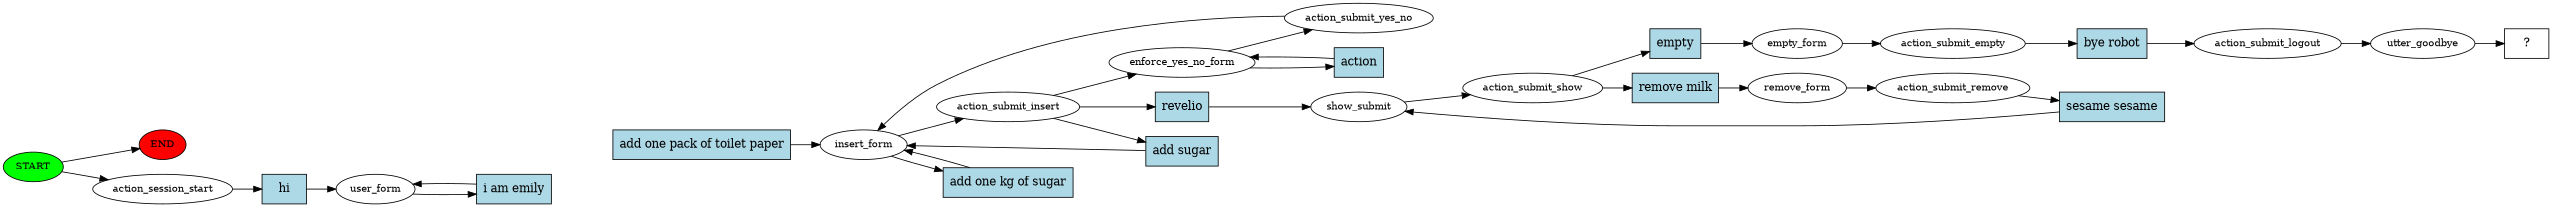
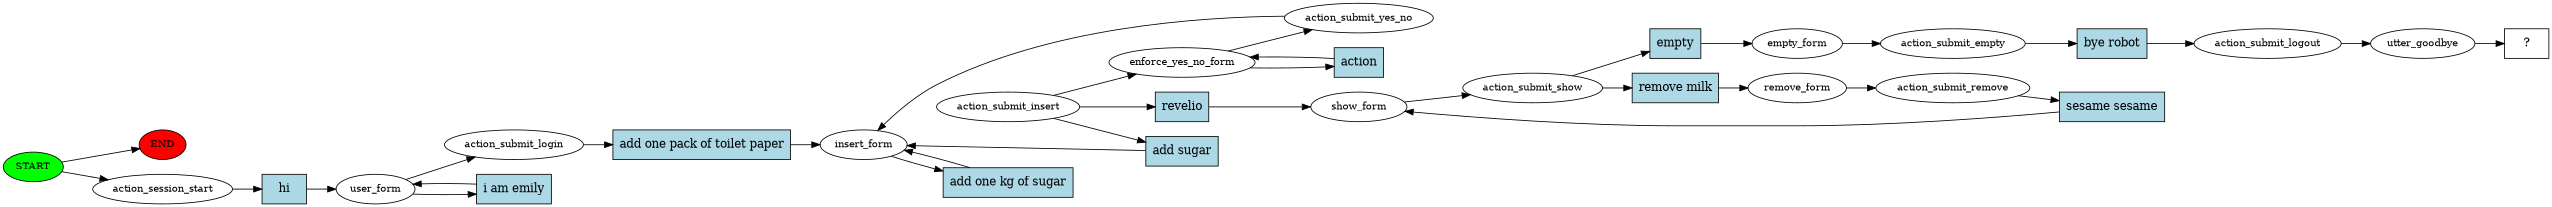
(1359, 107) -> (1359, 107)
(927, 128) -> none
none -> (514, 145)
